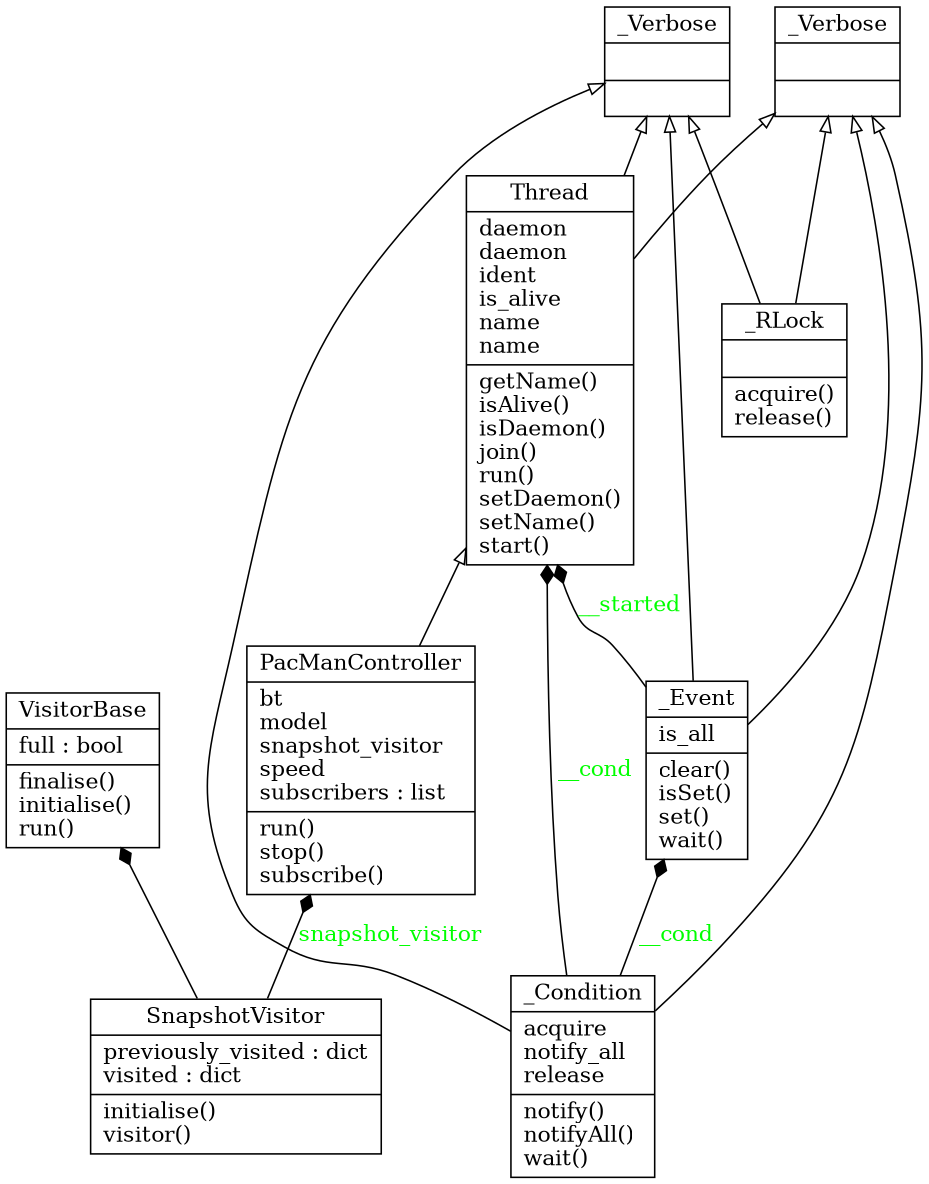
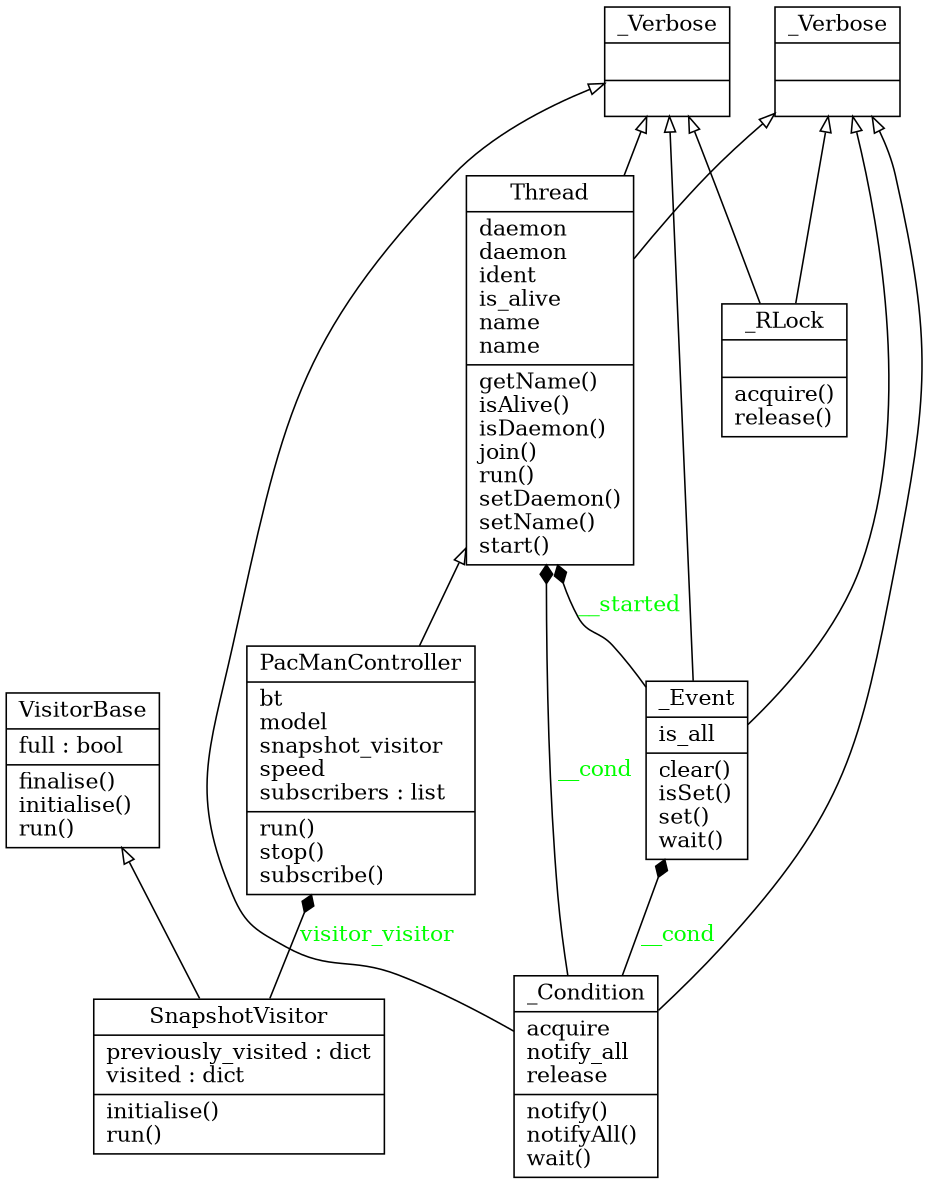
(164, 932) -> (165, 930)
(391, 935) -> (377, 935)
(148, 1135) -> (134, 1135)
